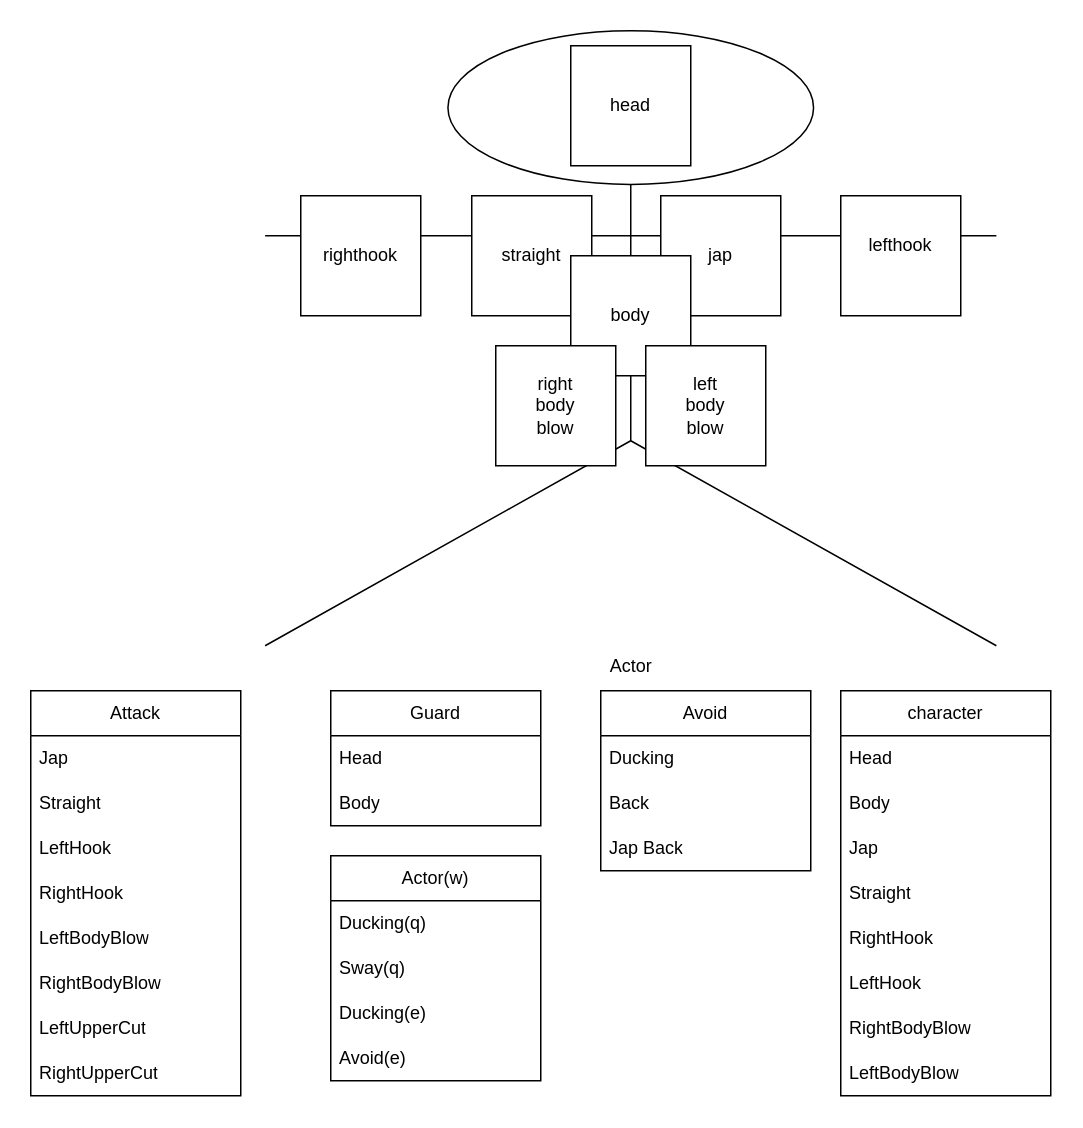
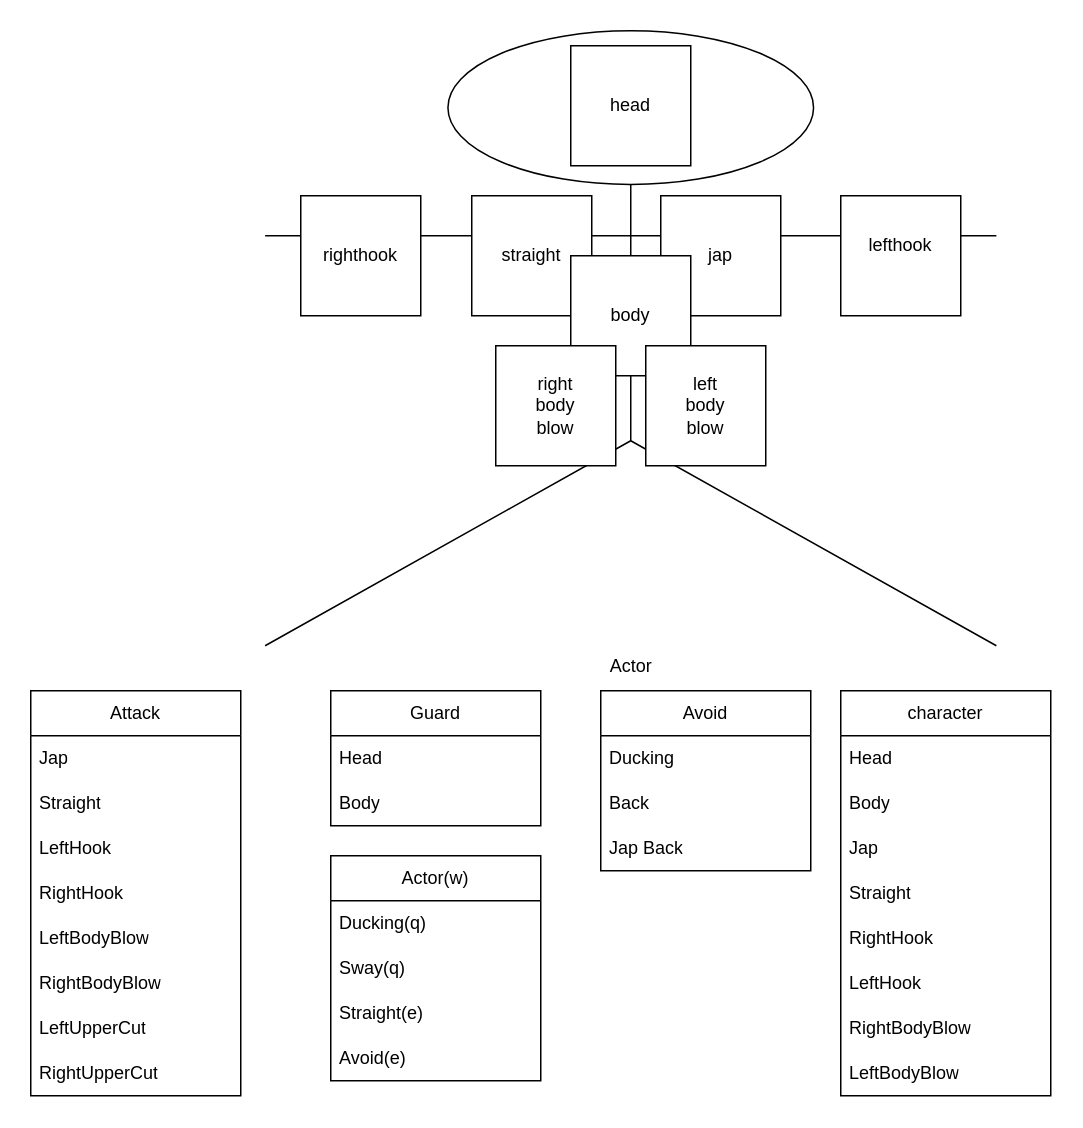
(388, 1013) -> (393, 1013)
